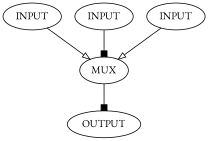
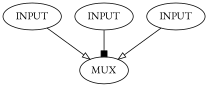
(104, 124) -> none
